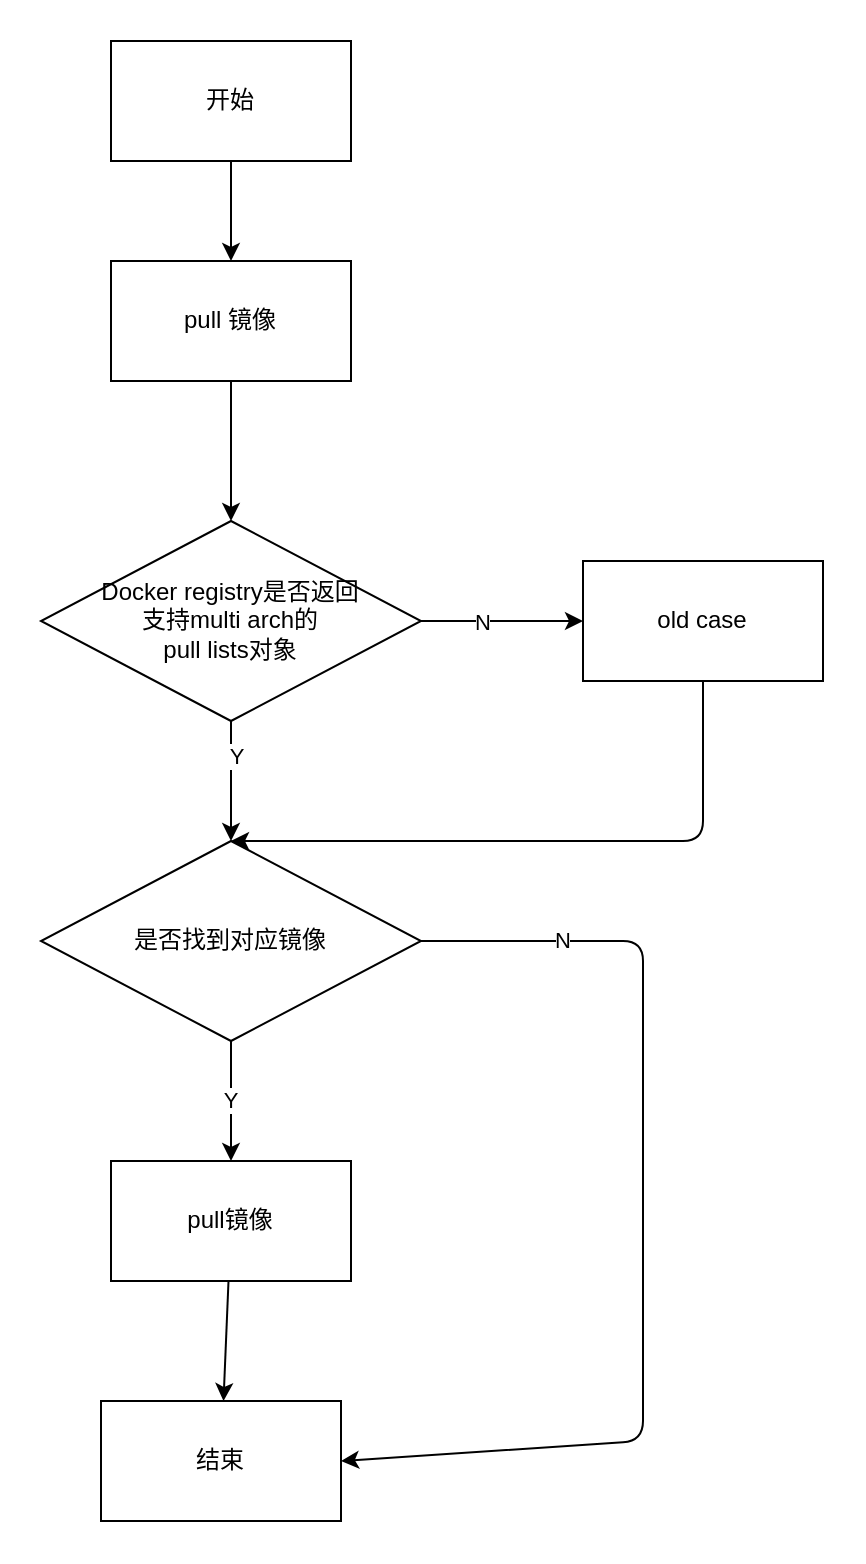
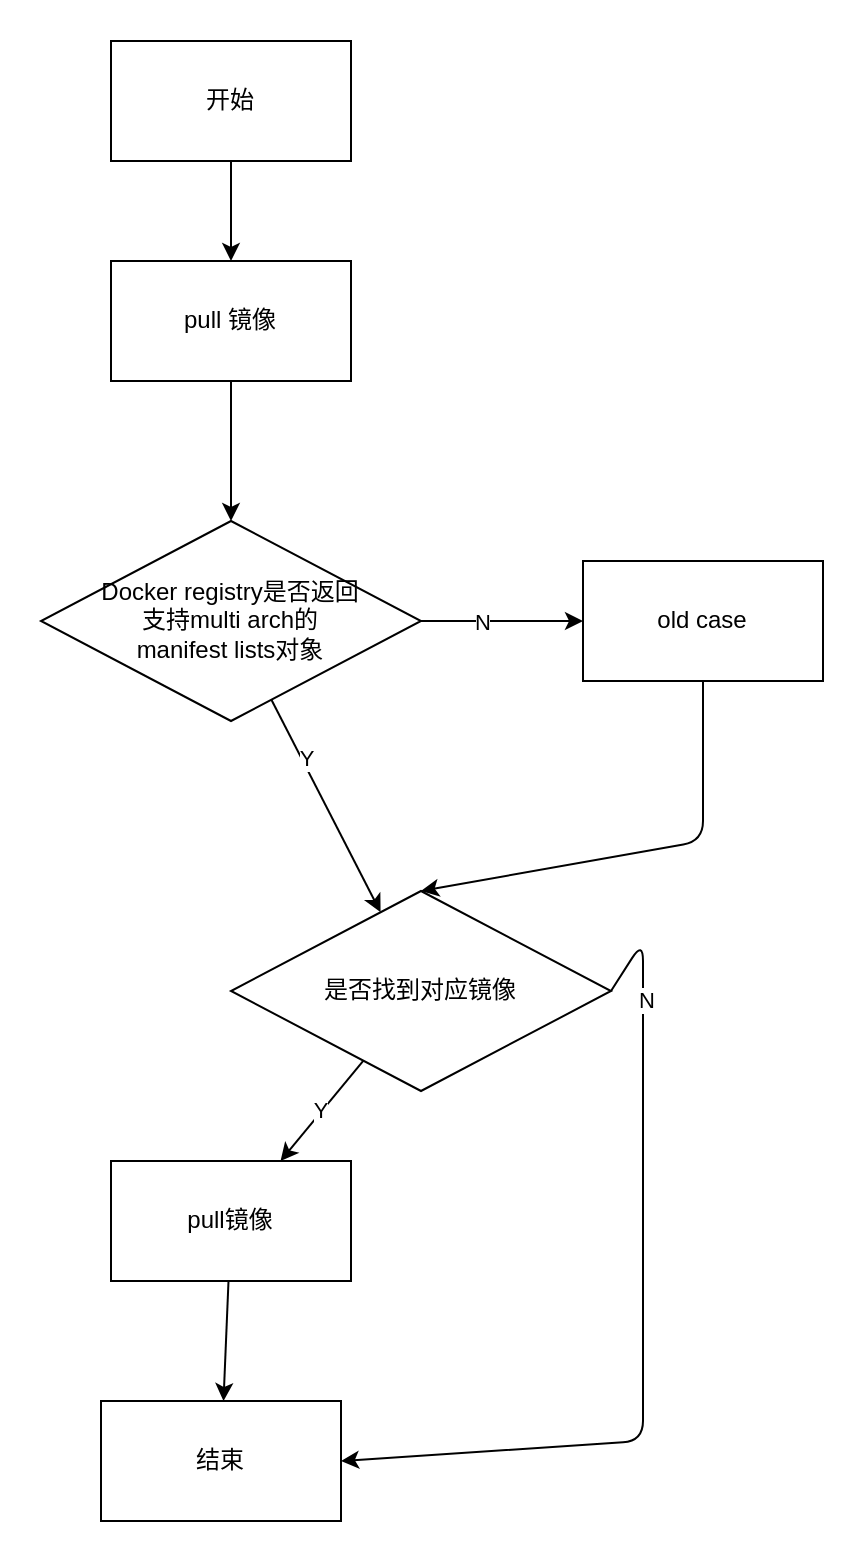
(231, 621) -> (231, 621)
(231, 941) -> (421, 991)
